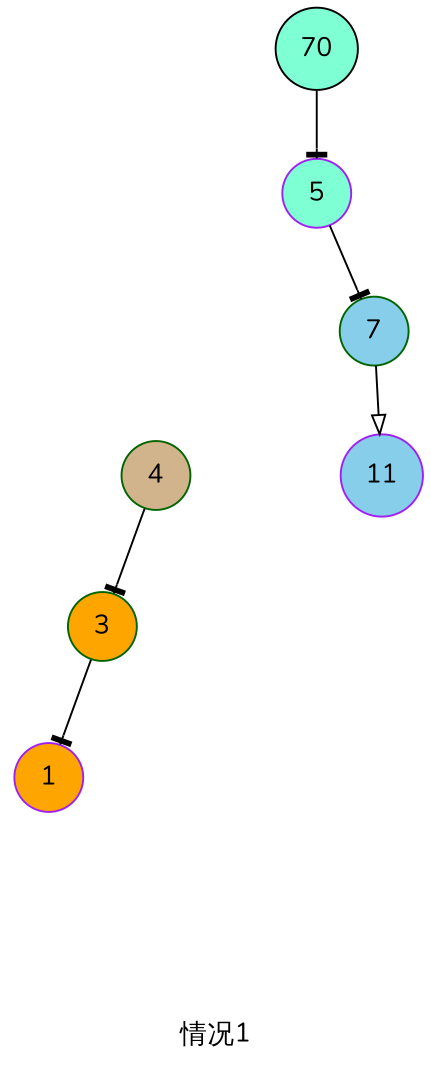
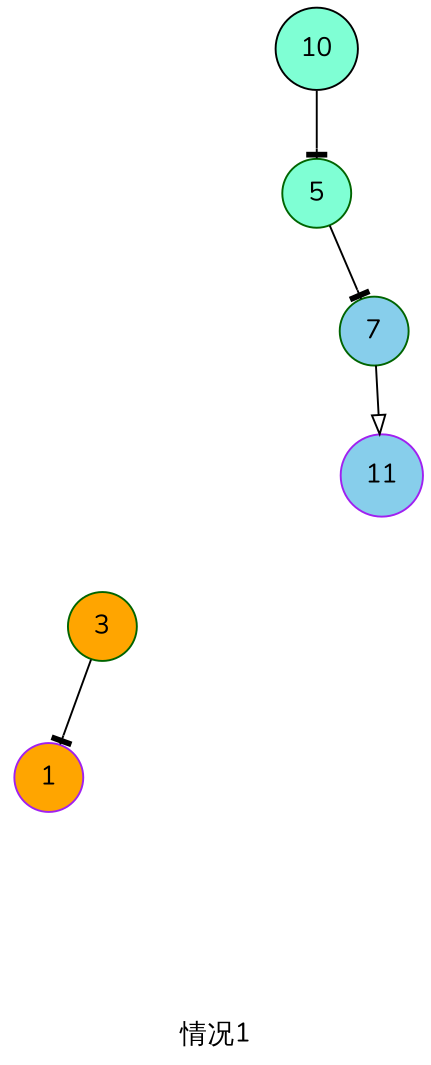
(317, 49) -> (317, 49)
(317, 193) -> (317, 193)
(156, 475) -> none
